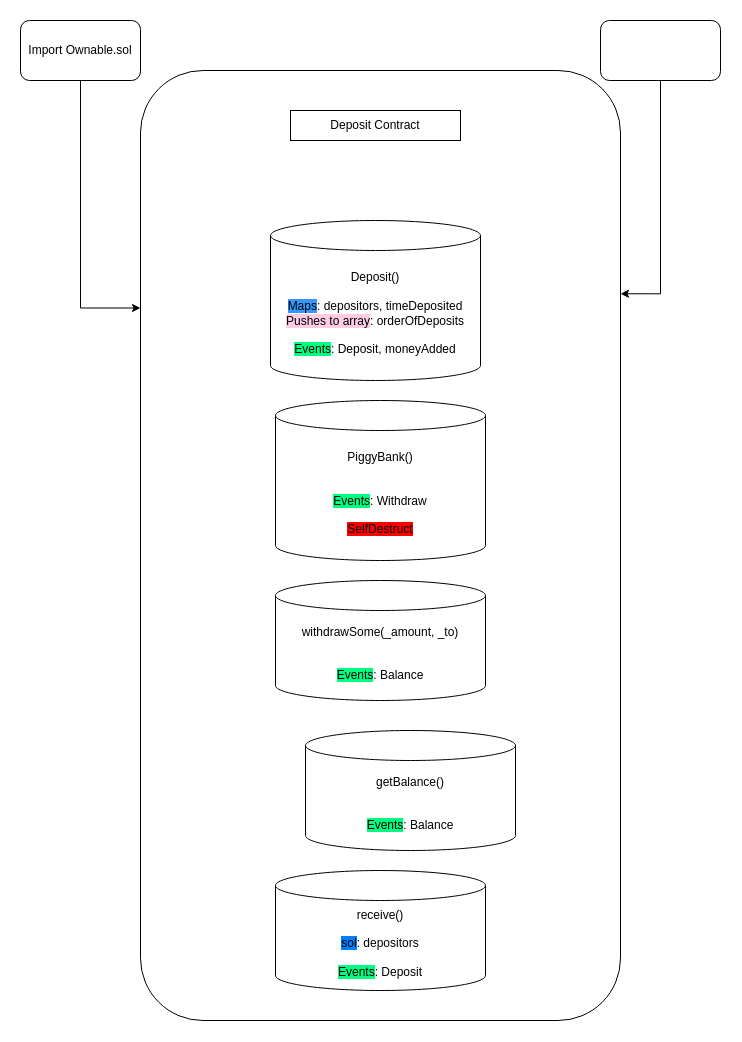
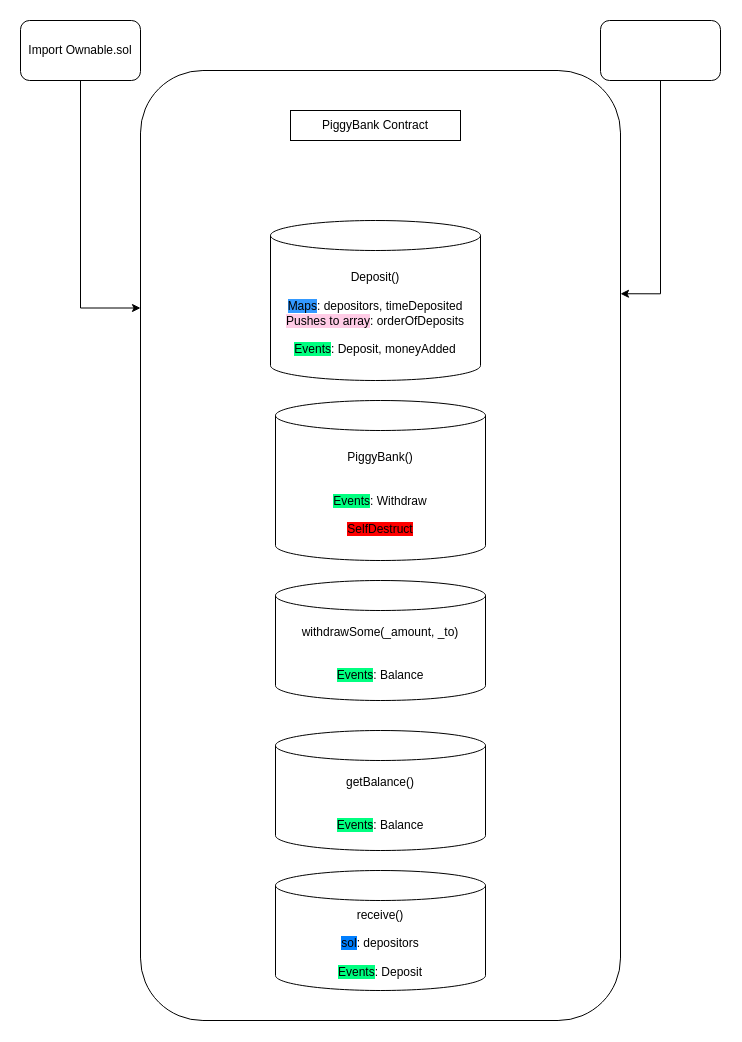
(376, 126) -> (376, 126)
(411, 791) -> (381, 791)
